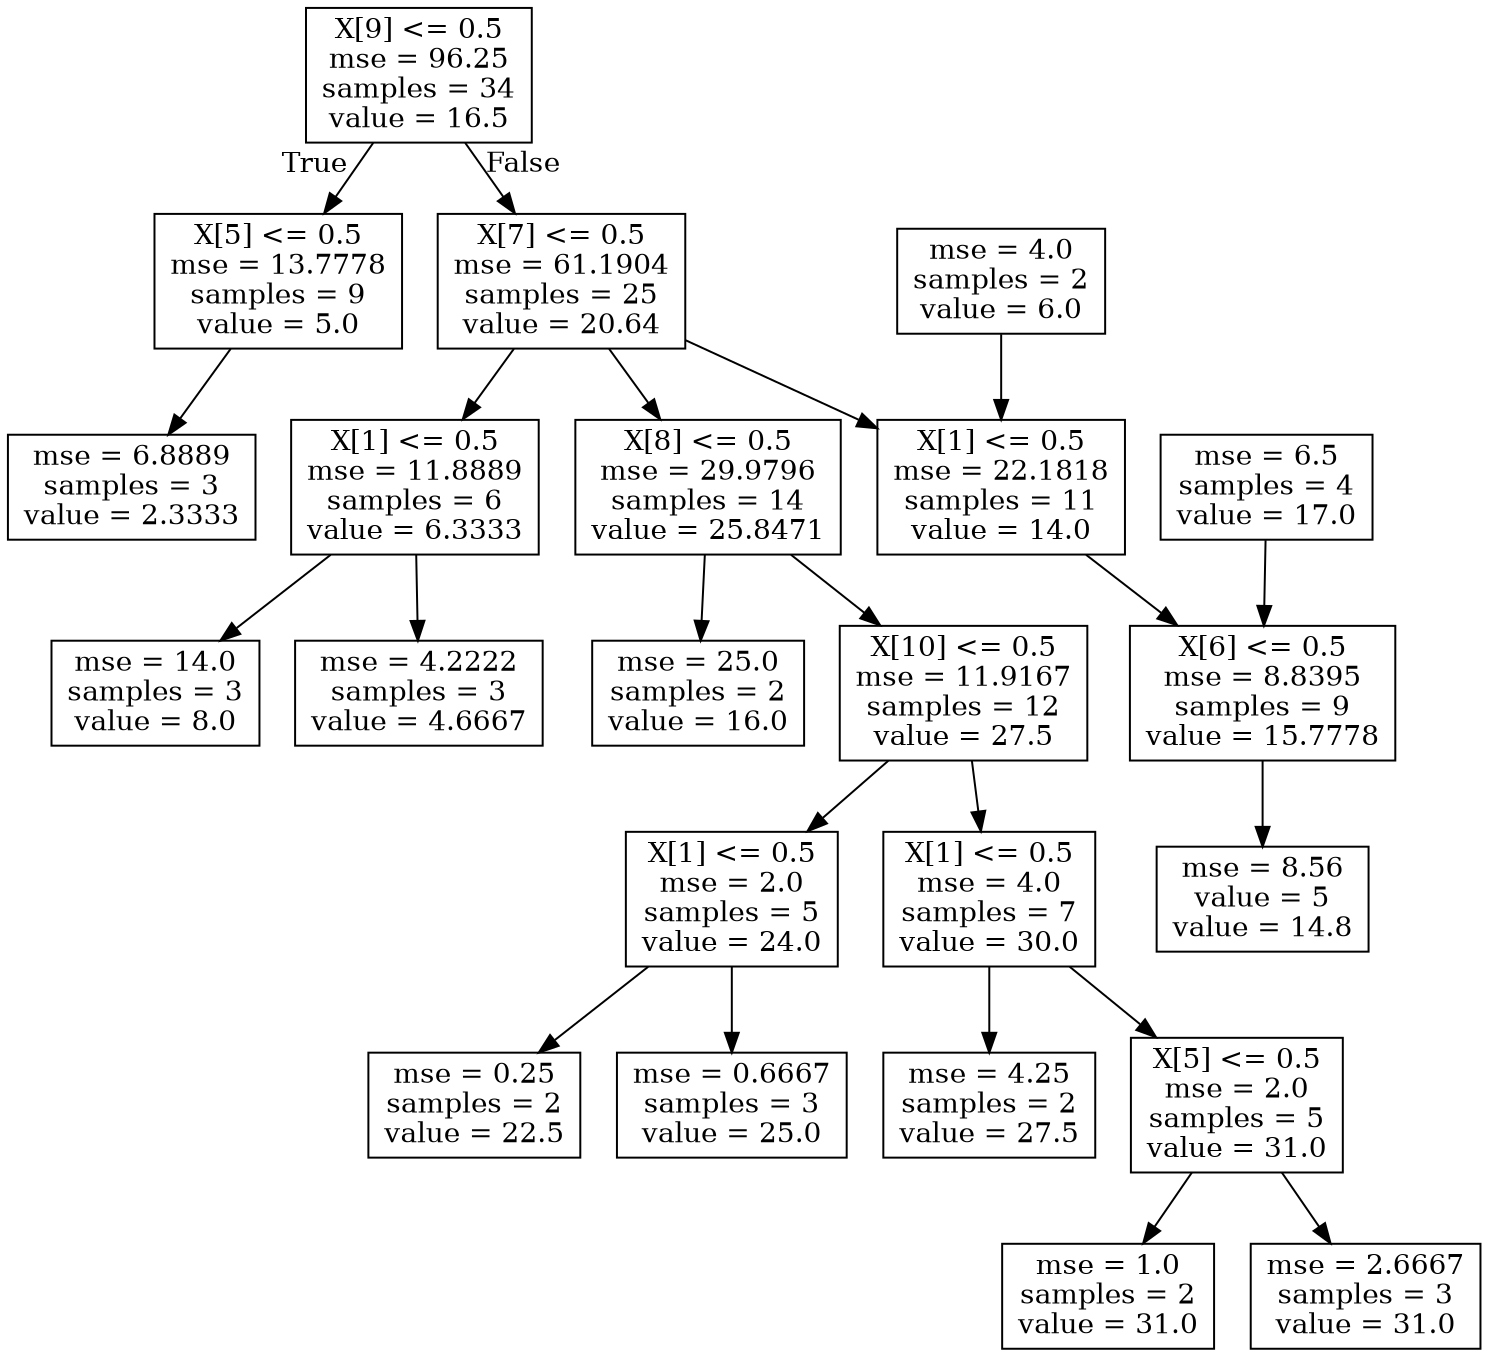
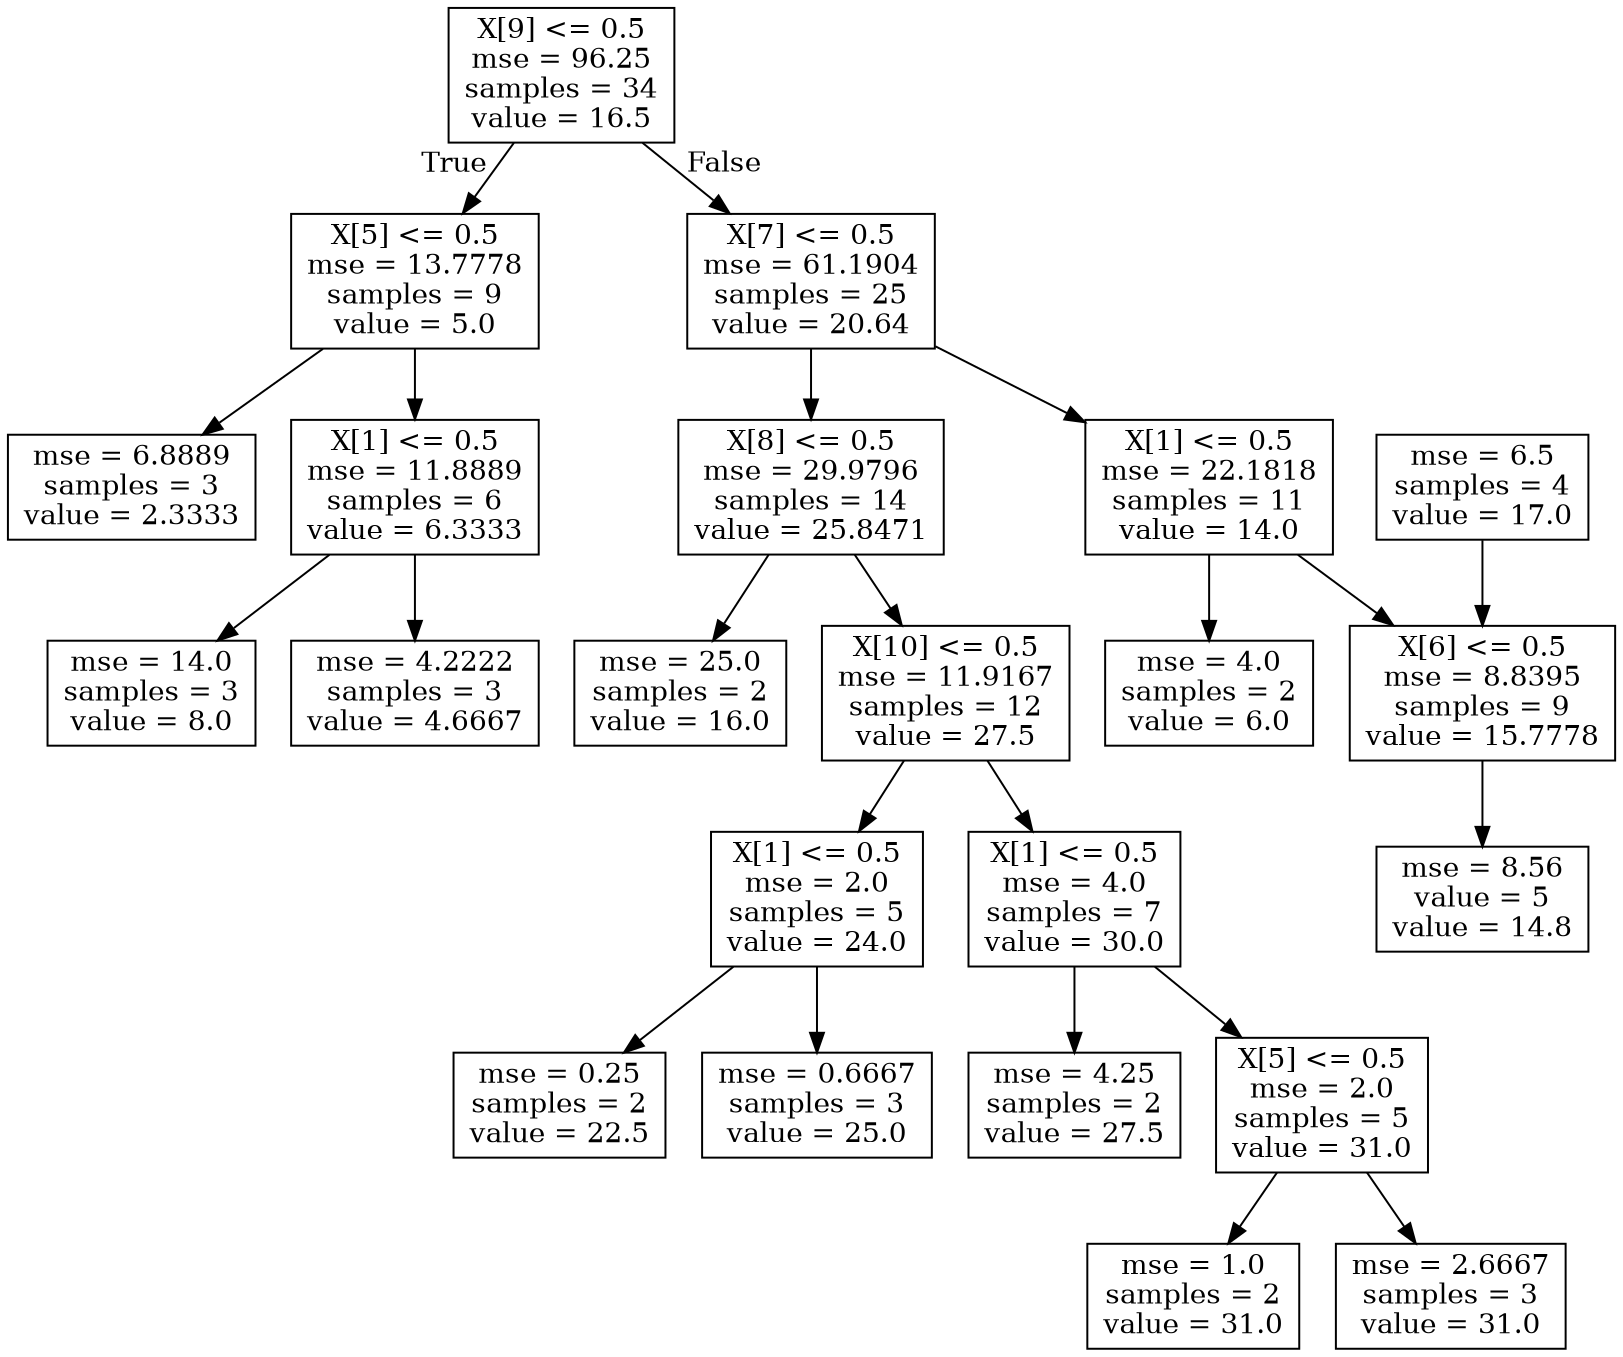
(1001, 367) -> (1209, 588)
(494, 376) -> (415, 374)
